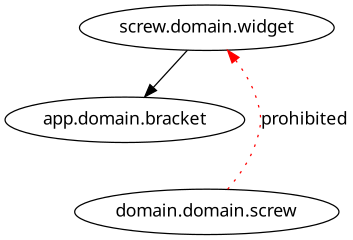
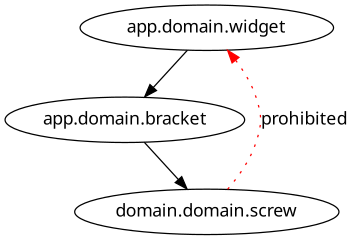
(207, 28) -> (207, 28)
none -> (161, 161)
